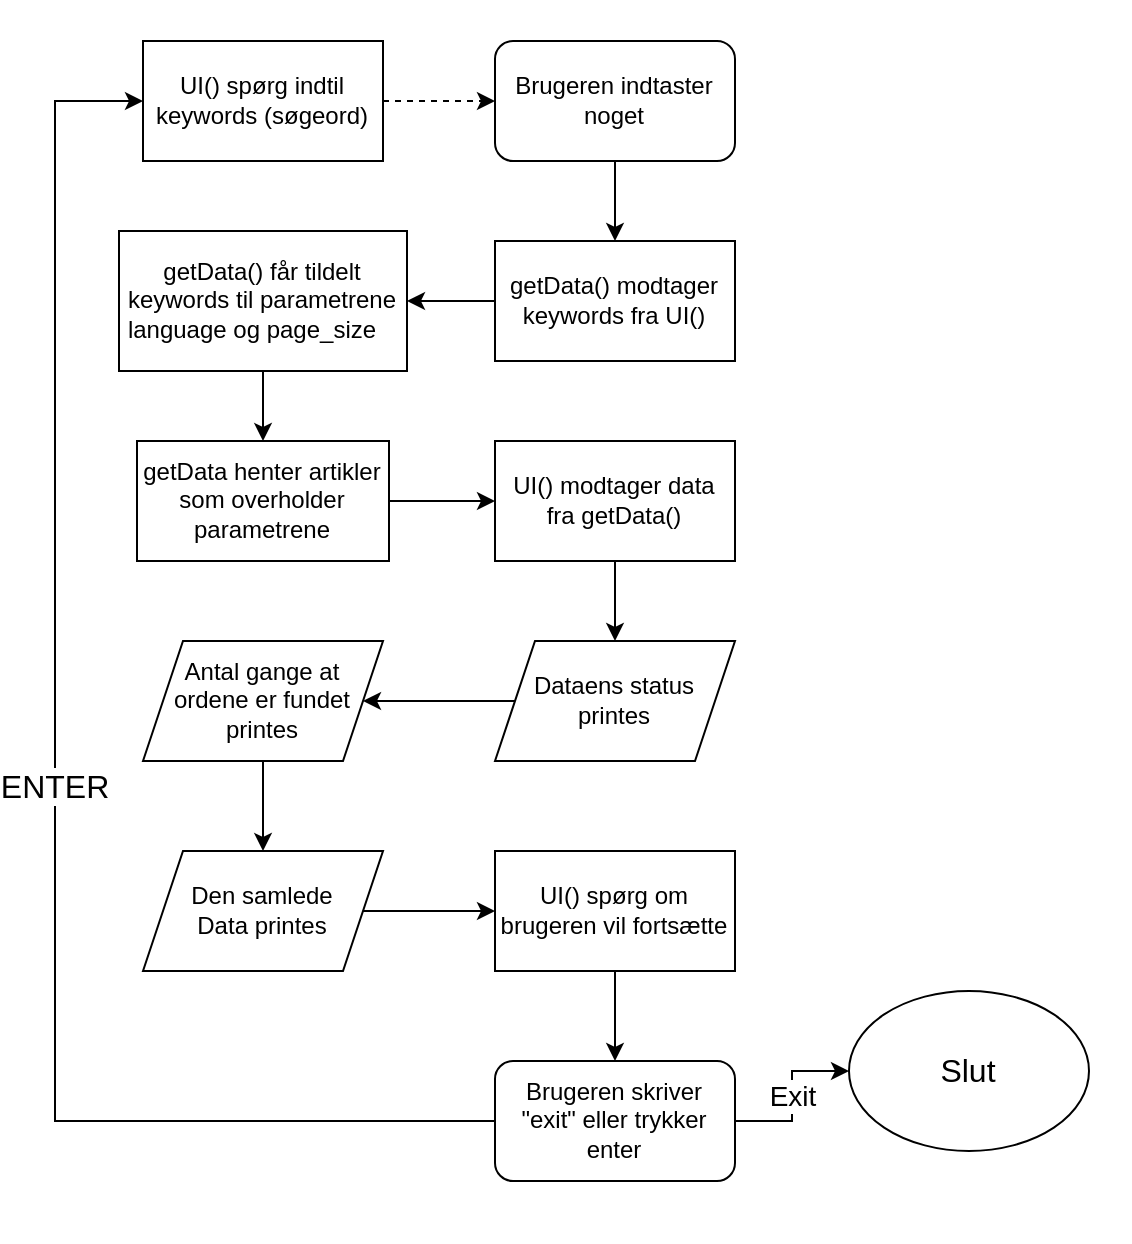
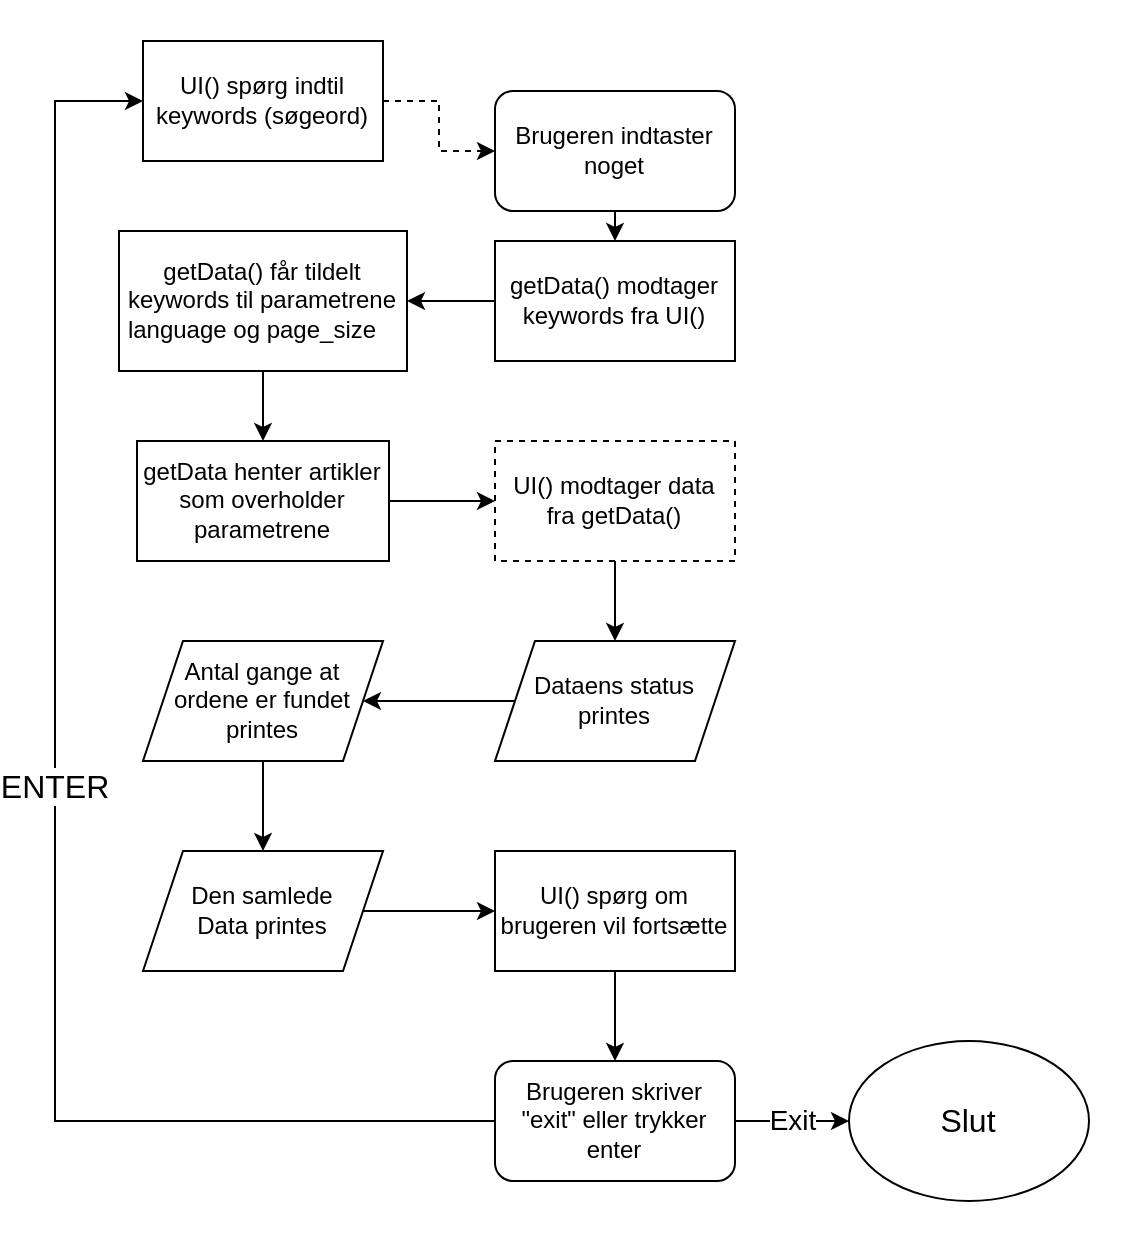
(615, 101) -> (615, 151)
(615, 501) -> (615, 501)
(969, 1071) -> (969, 1121)
